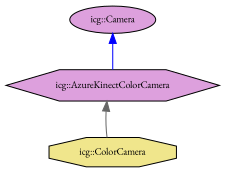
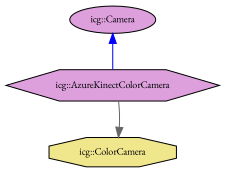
(106, 124) -> (119, 114)
